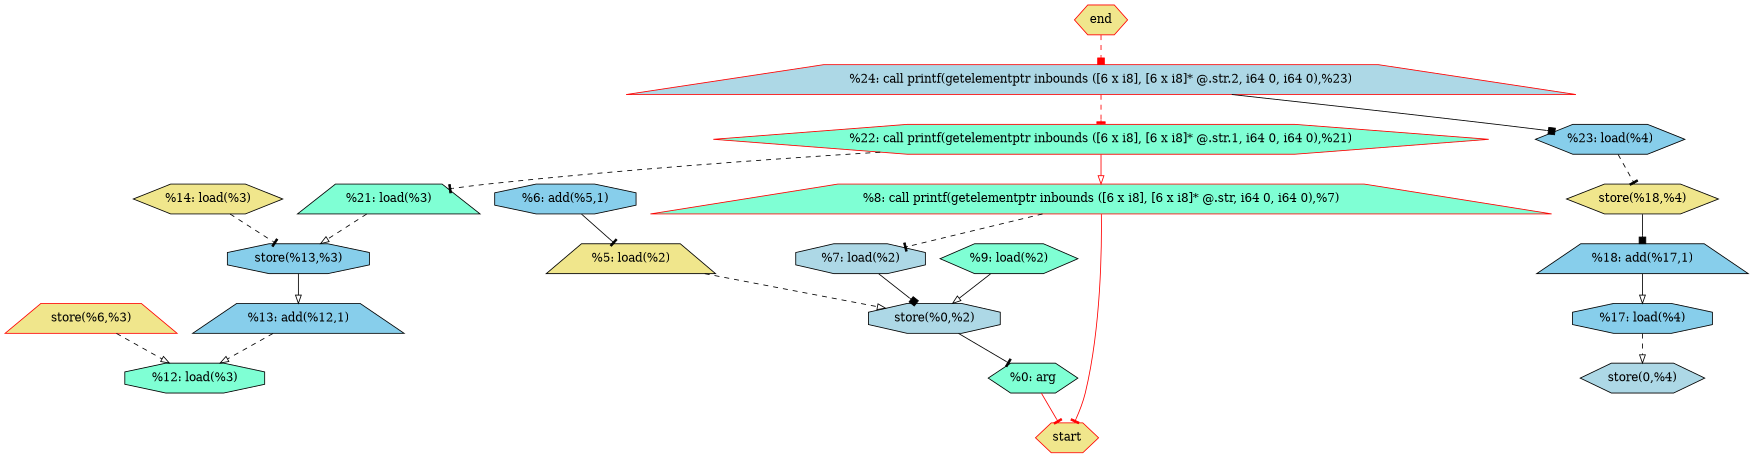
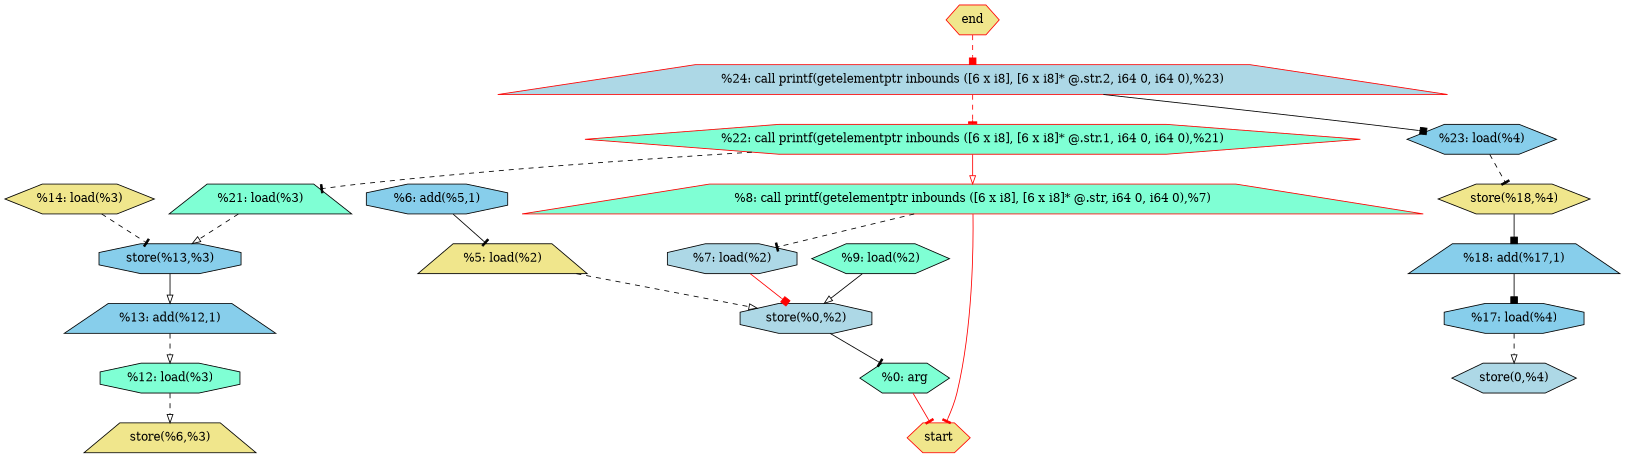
(1642, 284) -> (1514, 284)
(894, 286) -> (766, 286)
(91, 318) -> (170, 438)
(139, 346) -> (170, 404)
